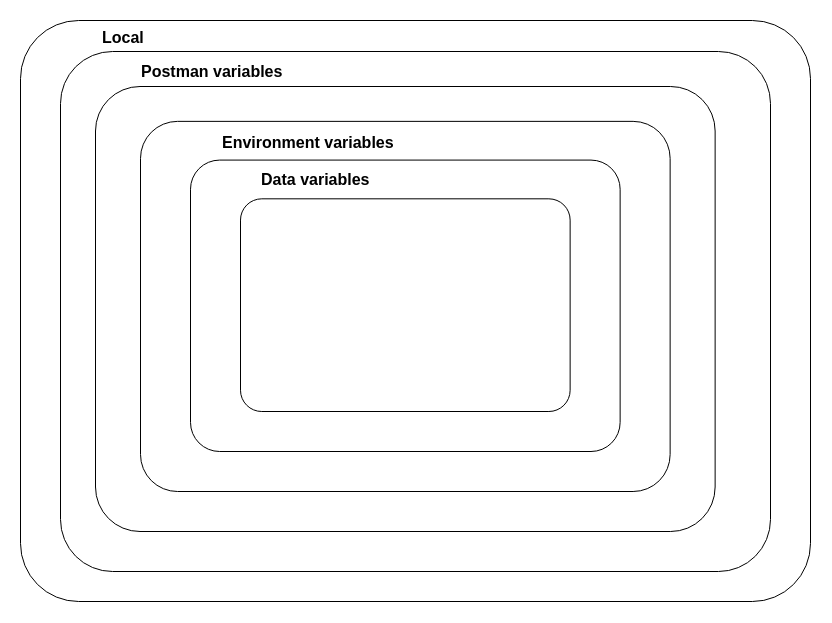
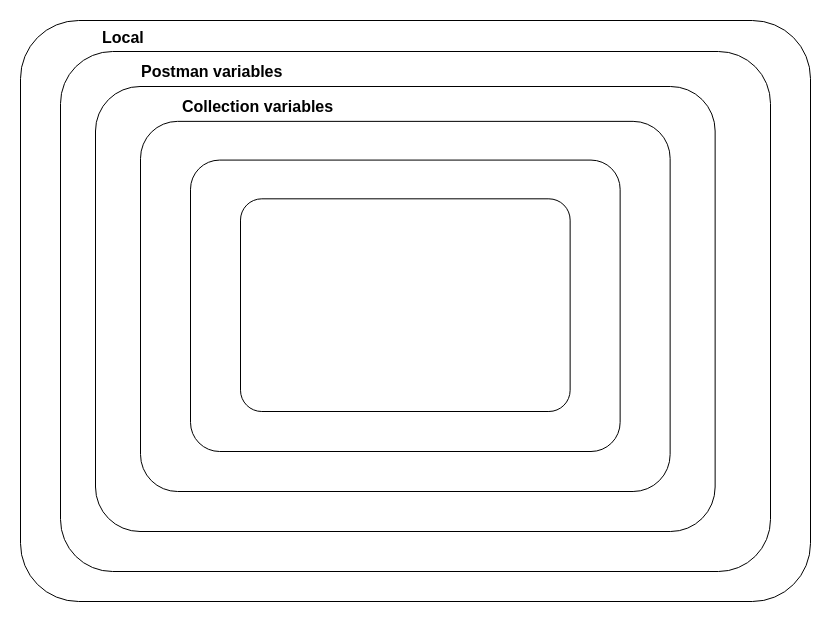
none -> (268, 106)
(308, 142) -> none
(347, 180) -> none
